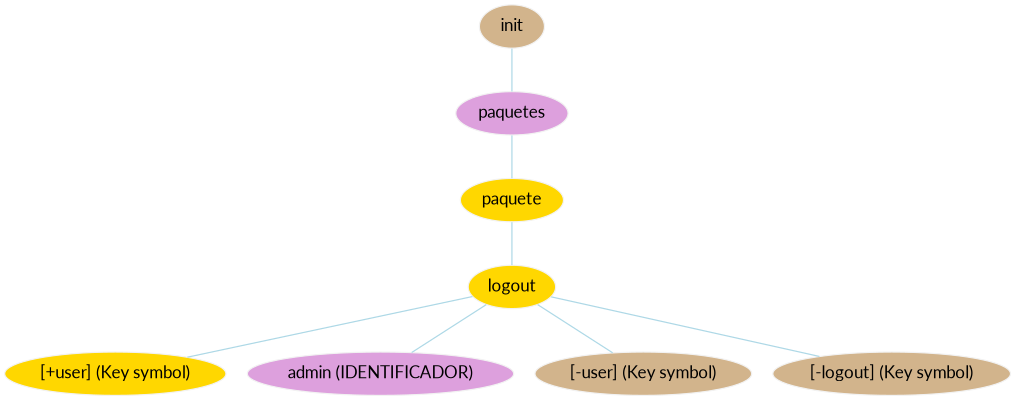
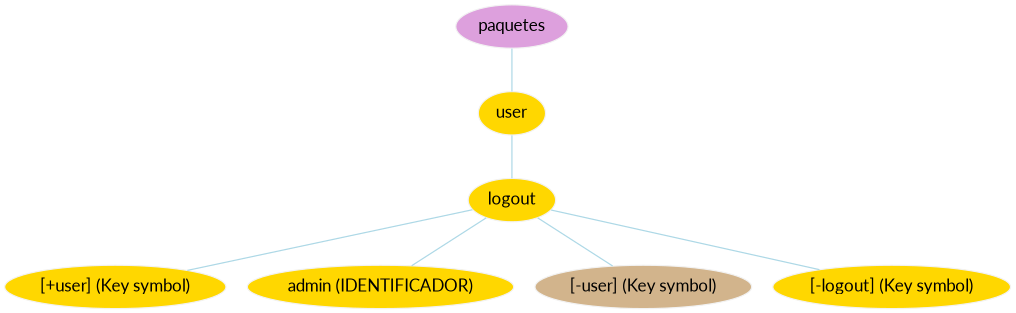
(512, 27) -> none
(512, 200) -> (512, 113)
(381, 374) -> (381, 287)
(892, 374) -> (892, 287)
